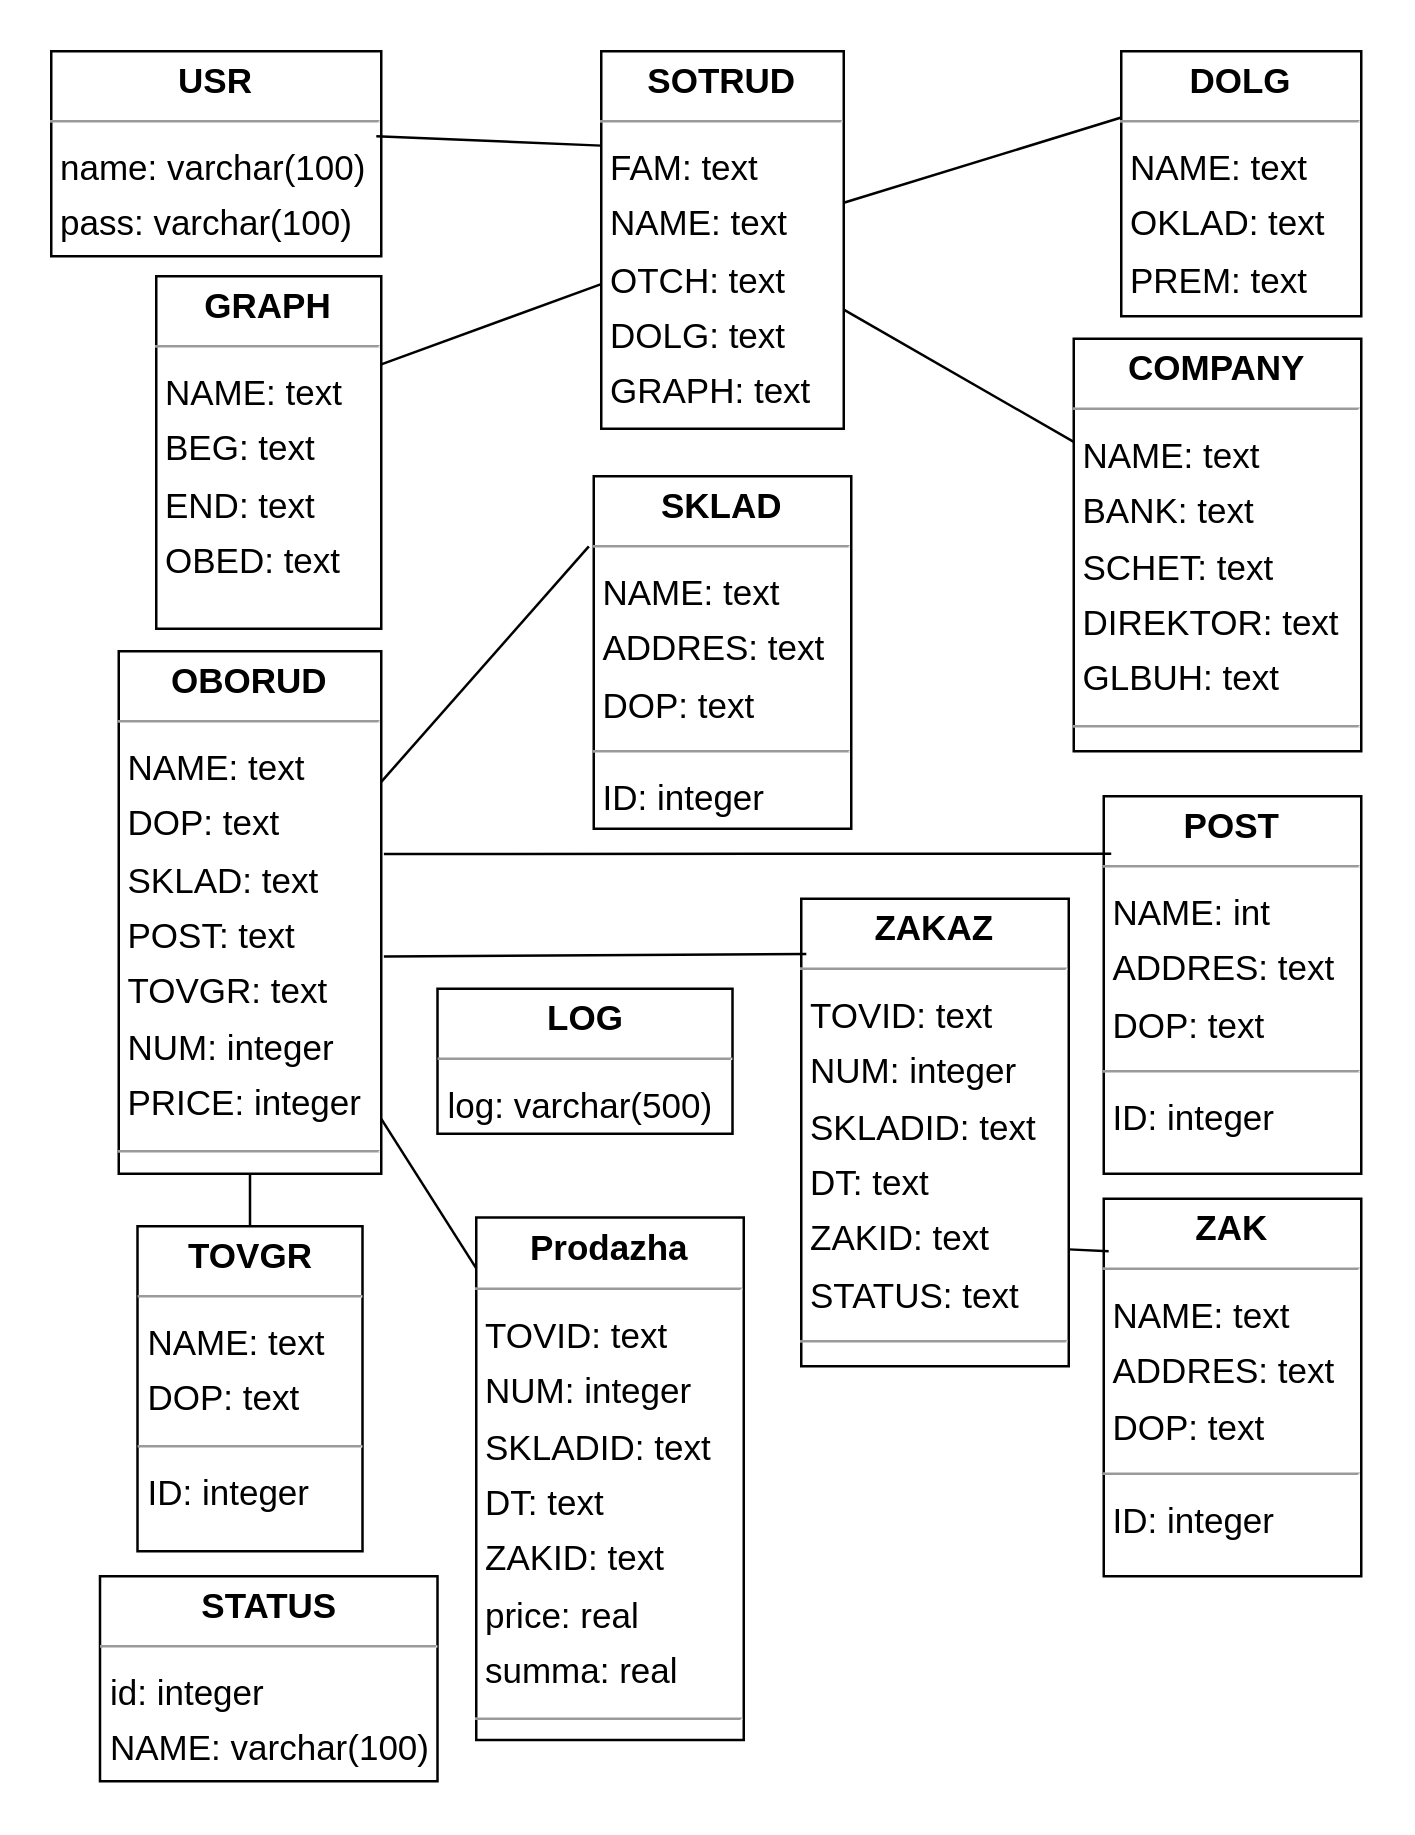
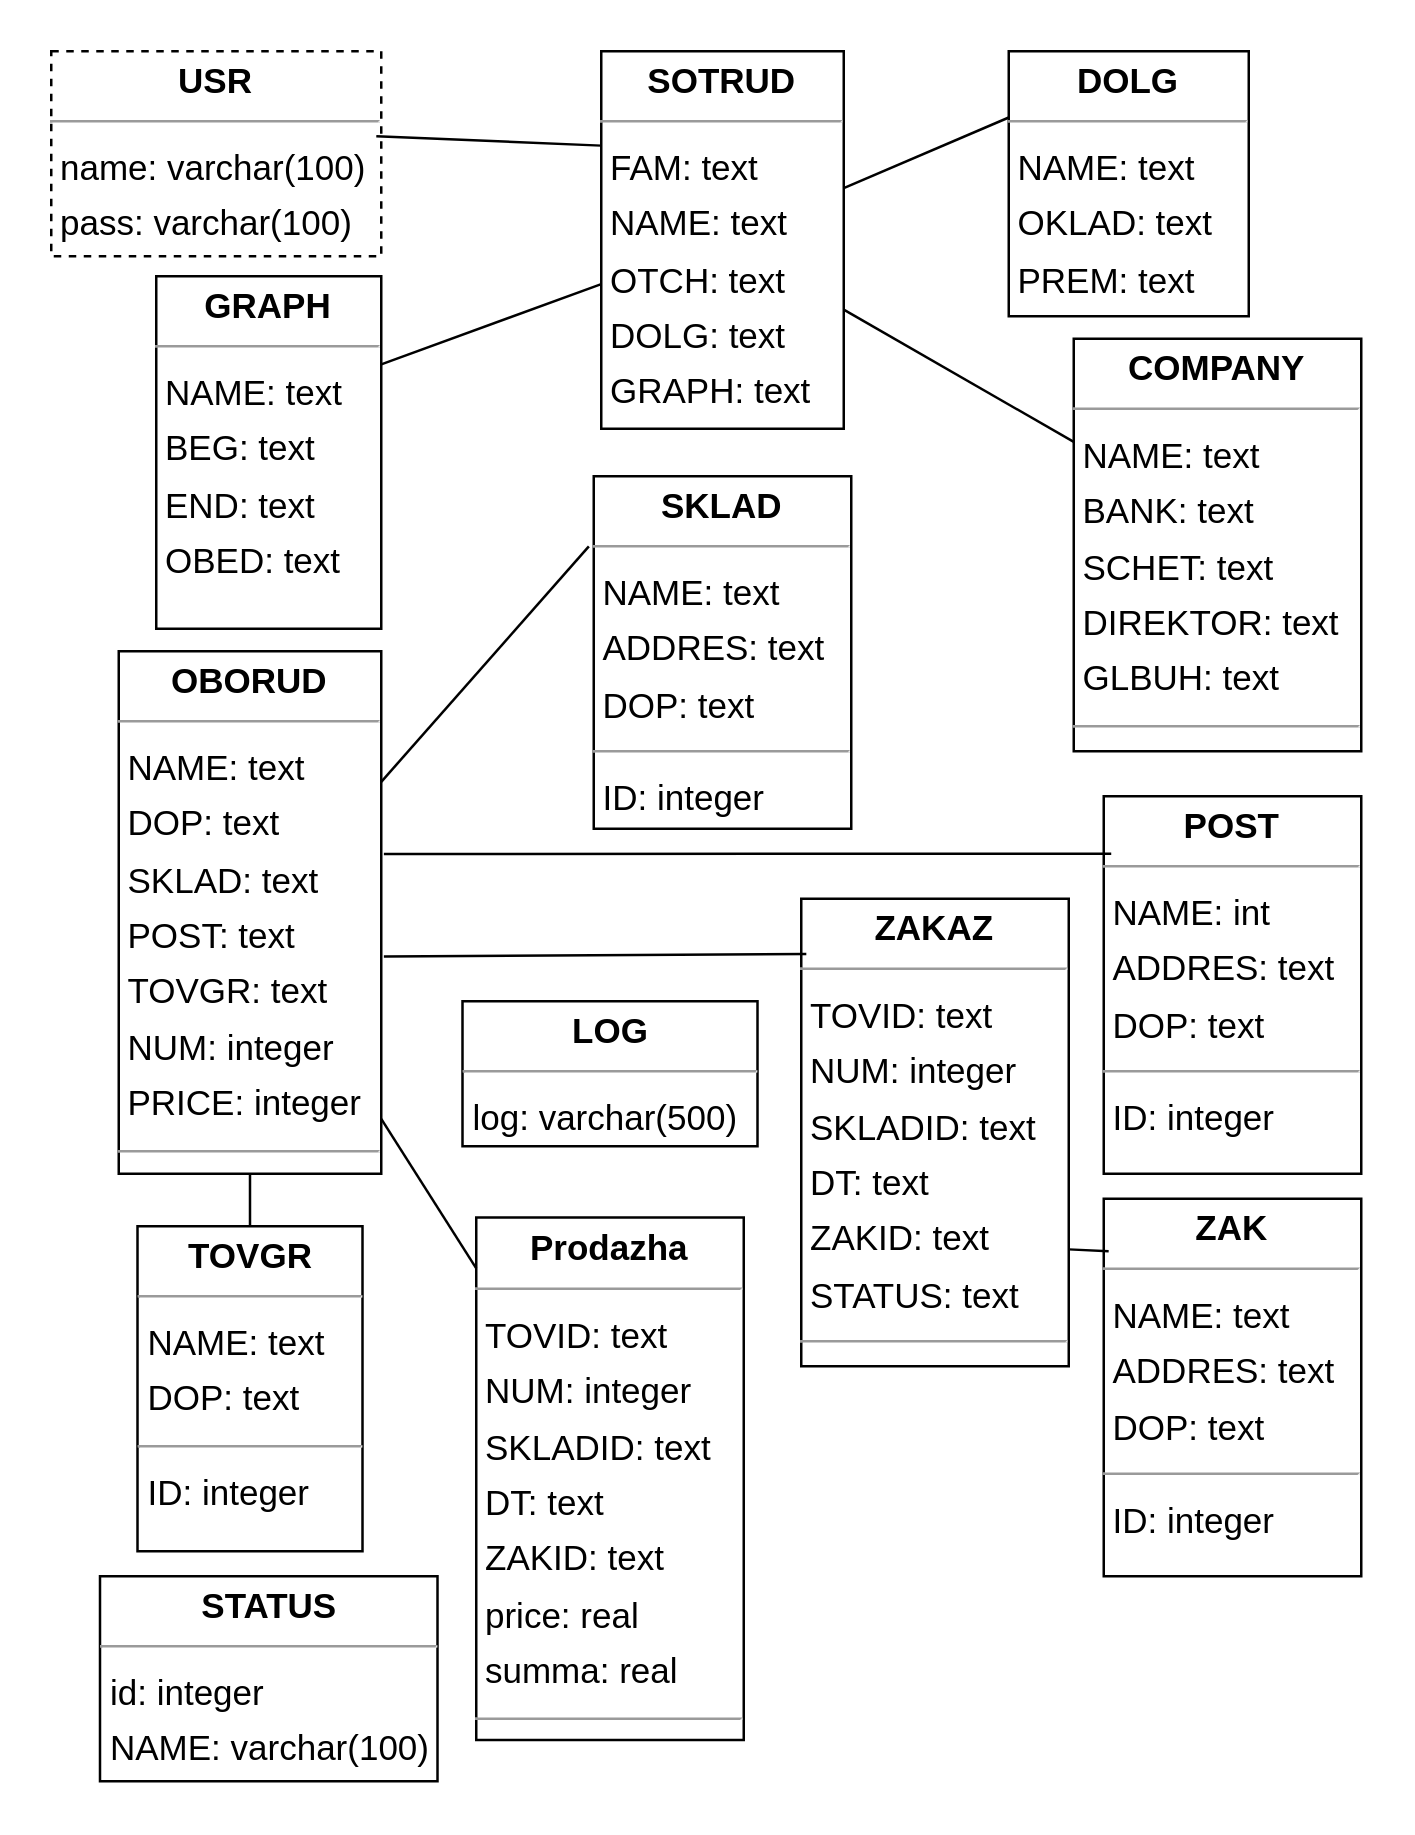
(216, 154) -> (216, 154)
(1241, 184) -> (1129, 184)
(585, 1061) -> (610, 1074)
